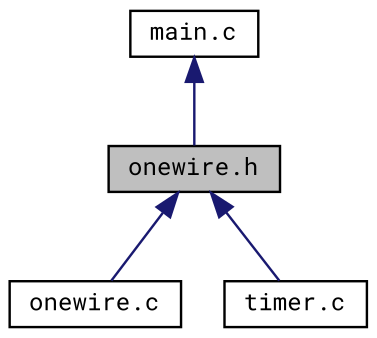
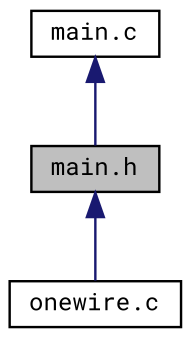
(194, 169) -> (95, 169)
(296, 304) -> none
